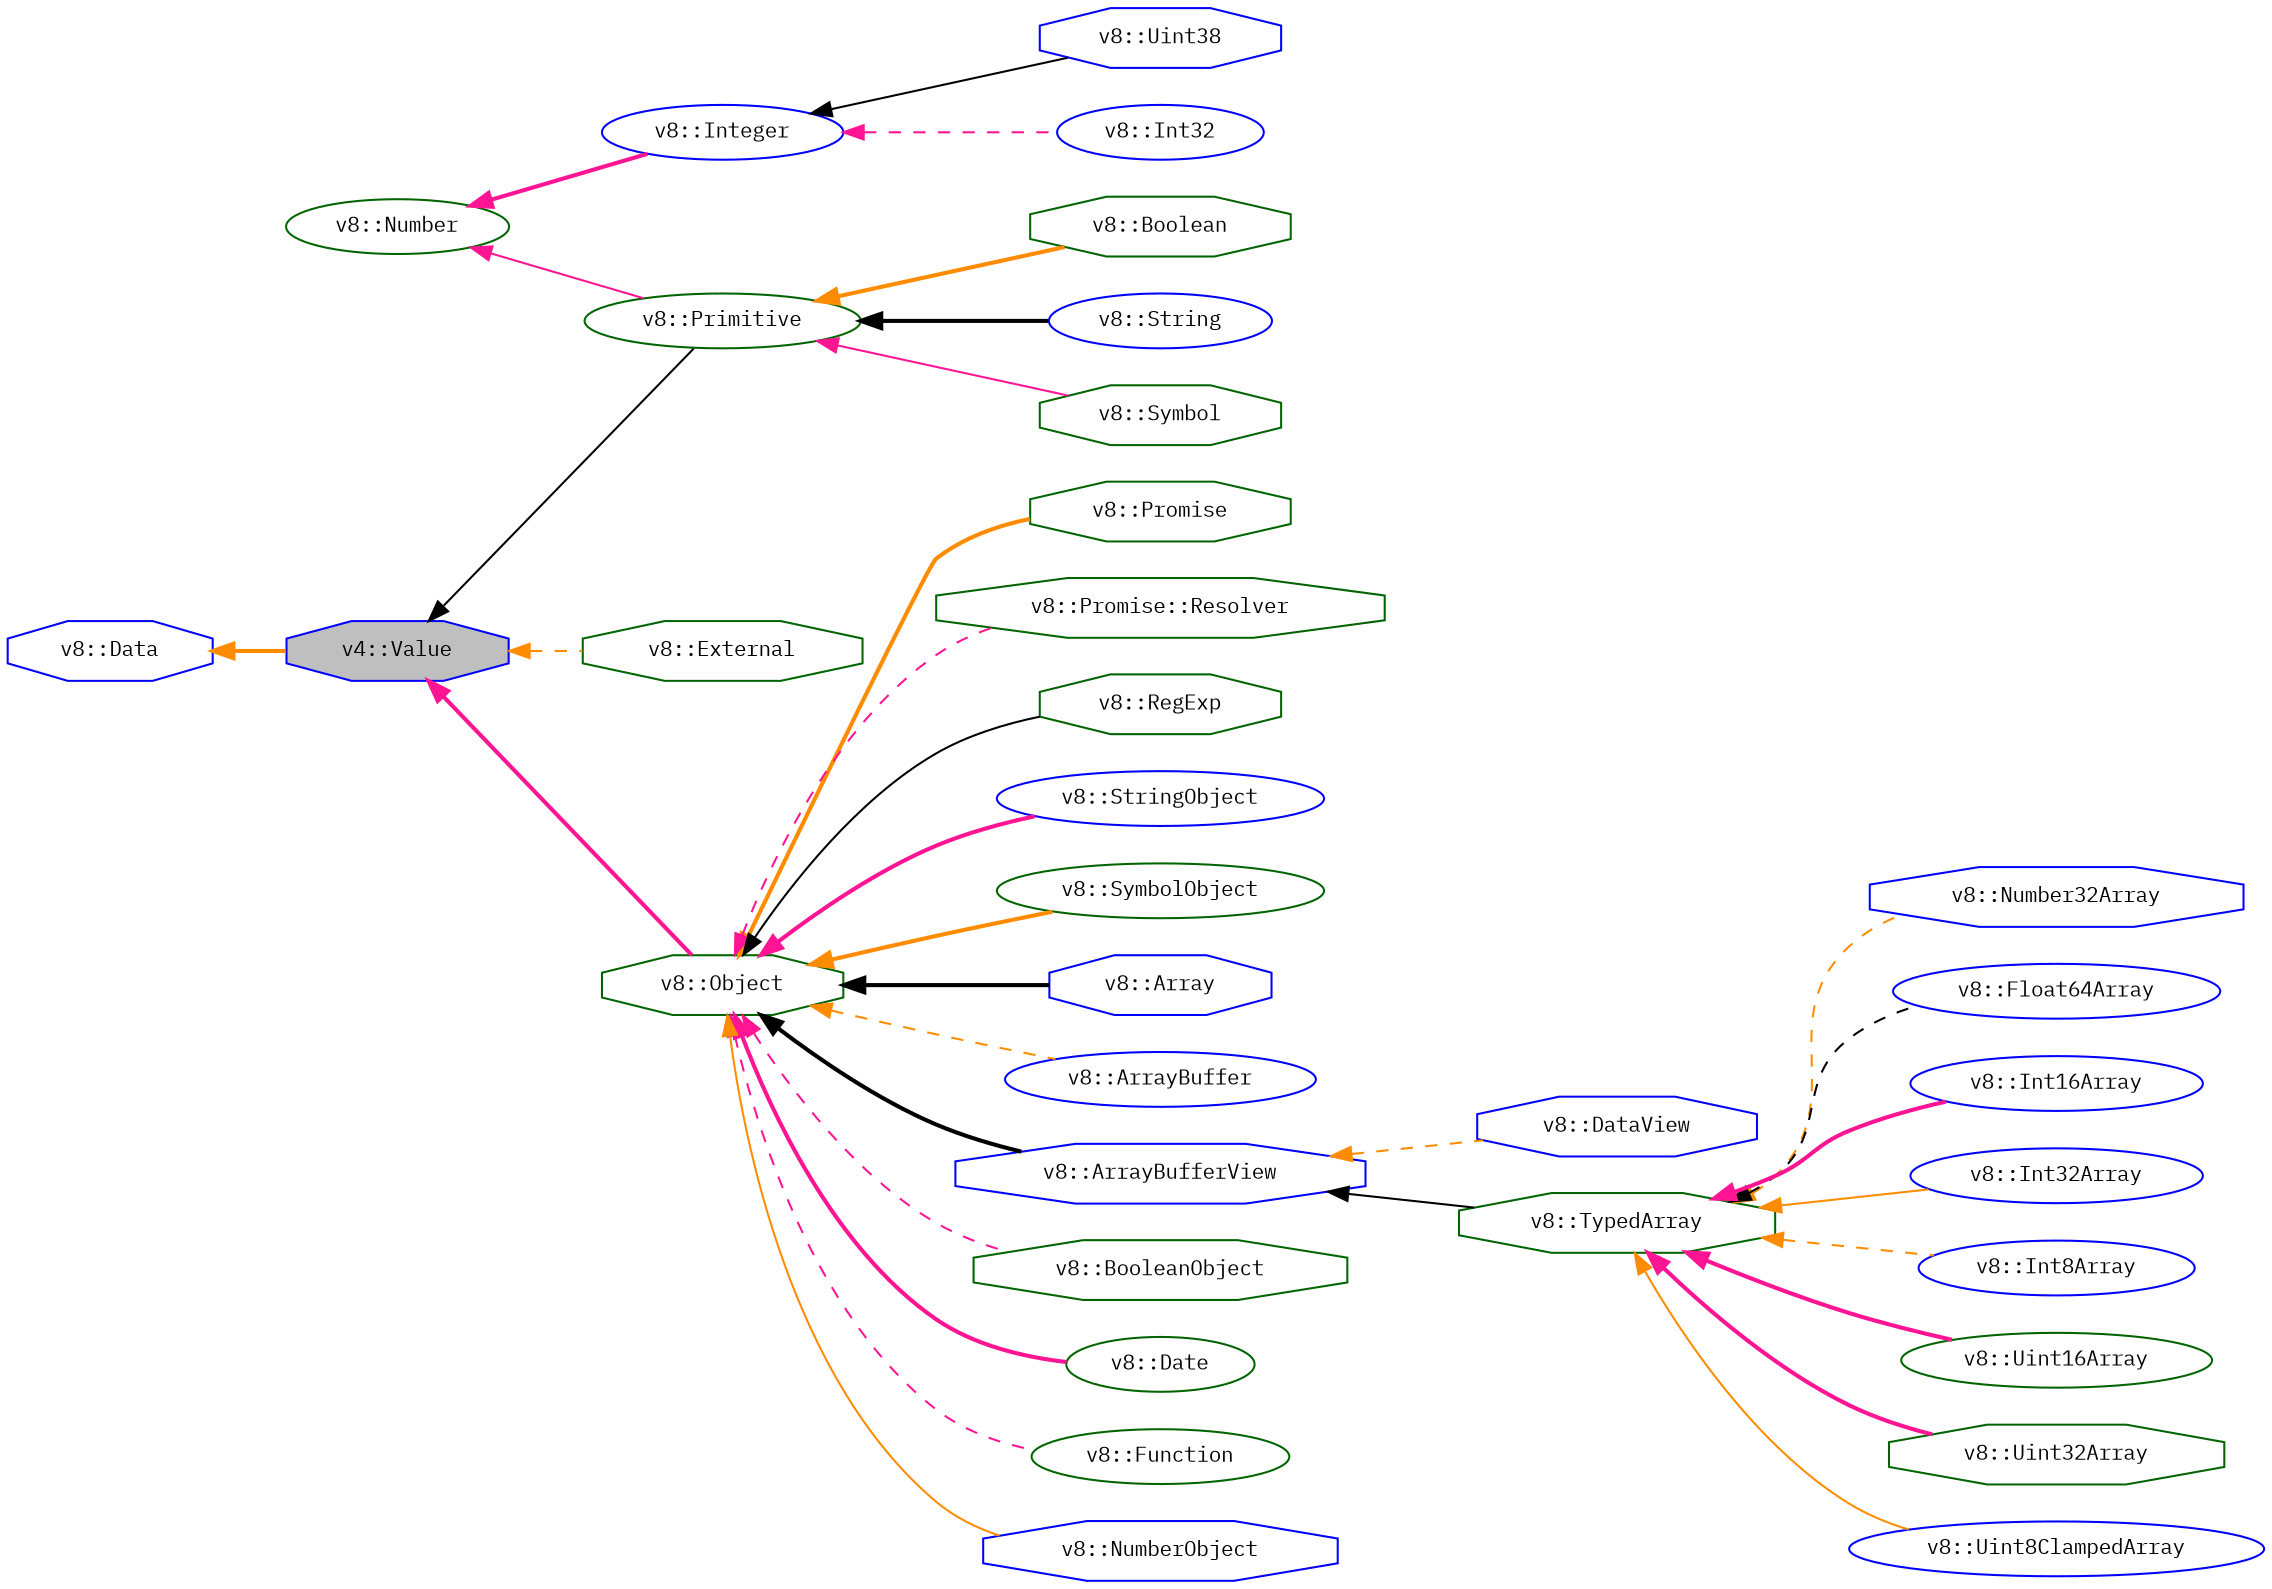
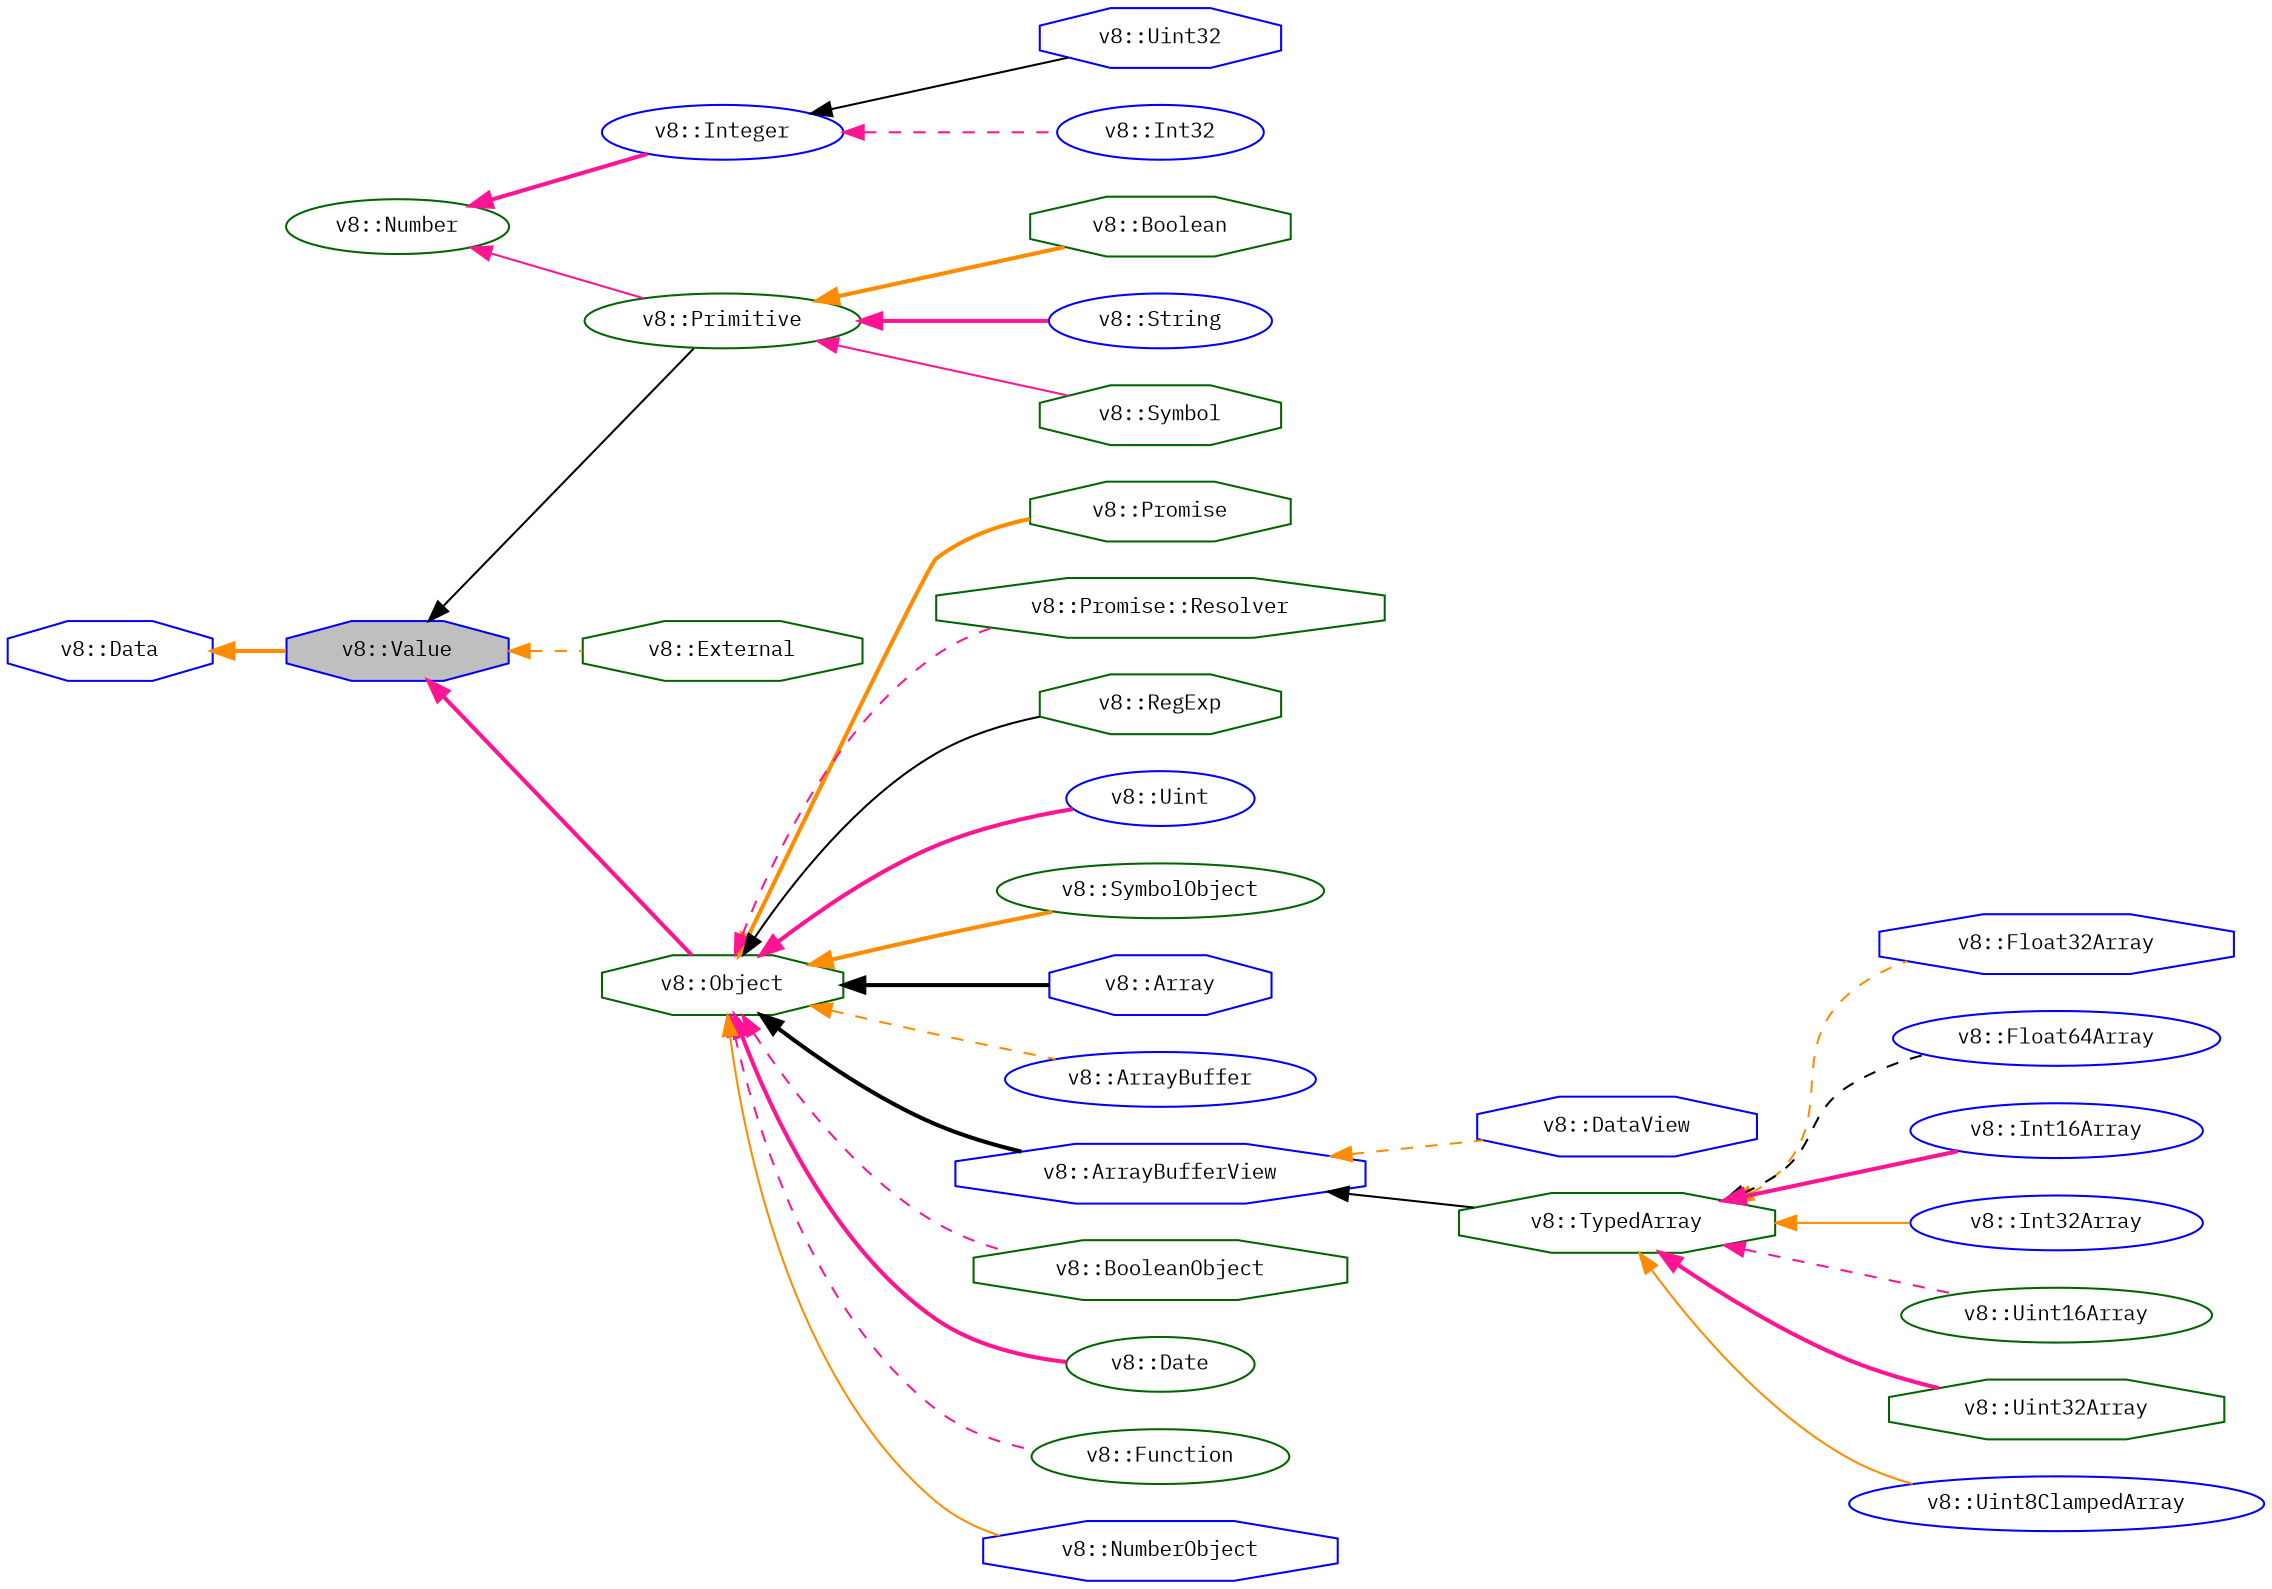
(1160, 38) -> (1160, 38)
(965, 321) -> (965, 321)
(398, 651) -> (398, 651)
(1160, 799) -> (1160, 799)
(2057, 897) -> (2057, 944)
(2057, 1268) -> none
(1827, 1306) -> (1850, 1272)
